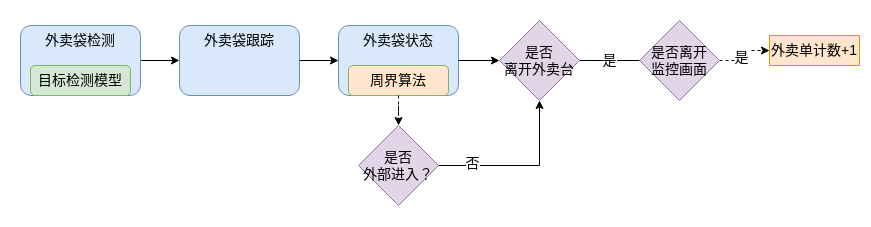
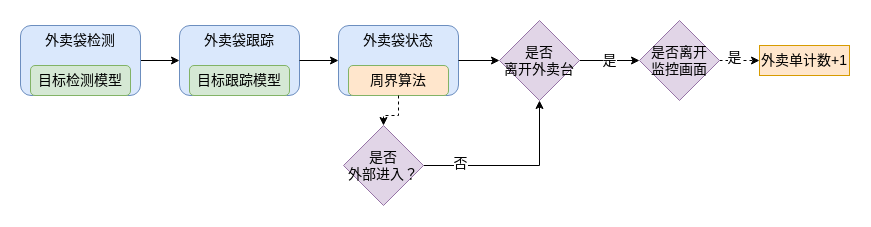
(815, 51) -> (805, 61)
(634, 61) -> (631, 61)
none -> (240, 81)
(399, 166) -> (384, 166)
